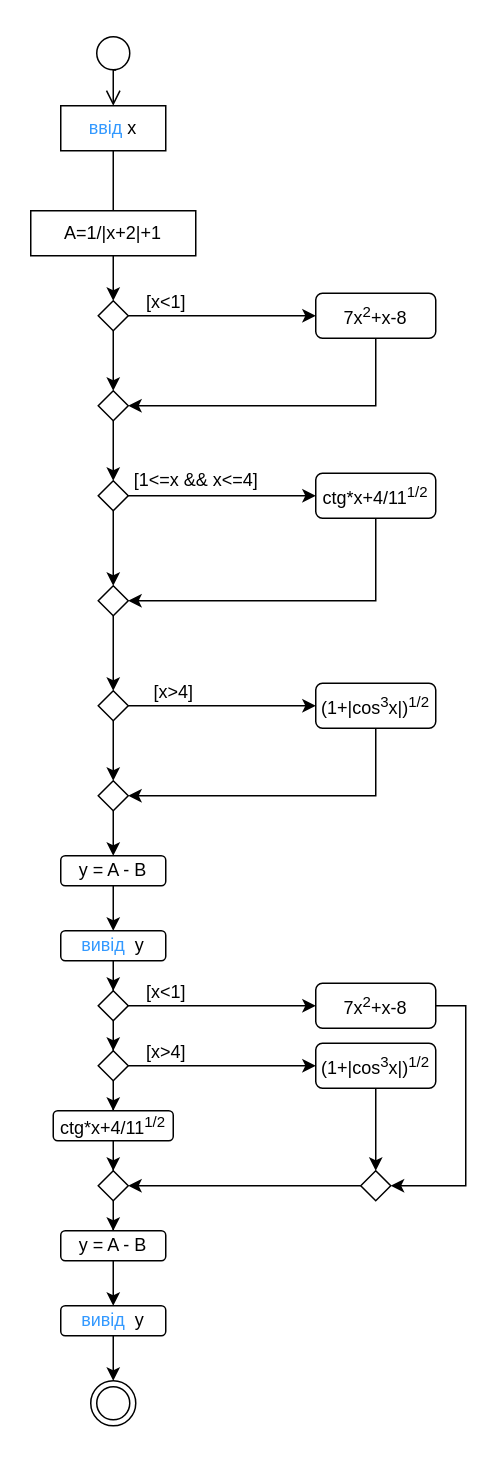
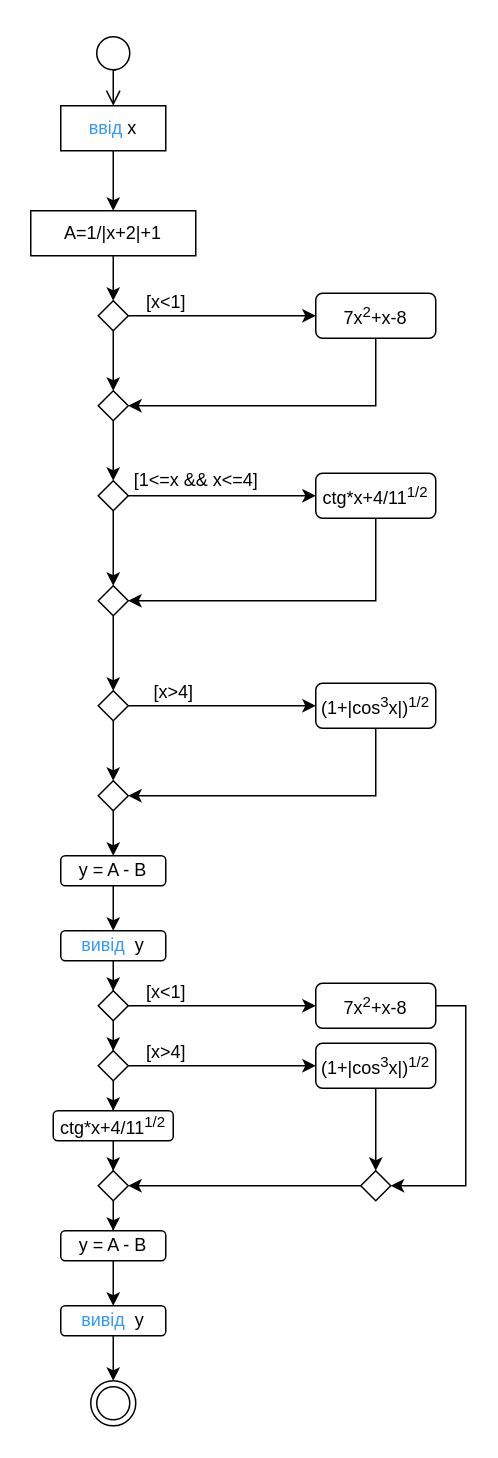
(113, 203) -> (113, 199)
